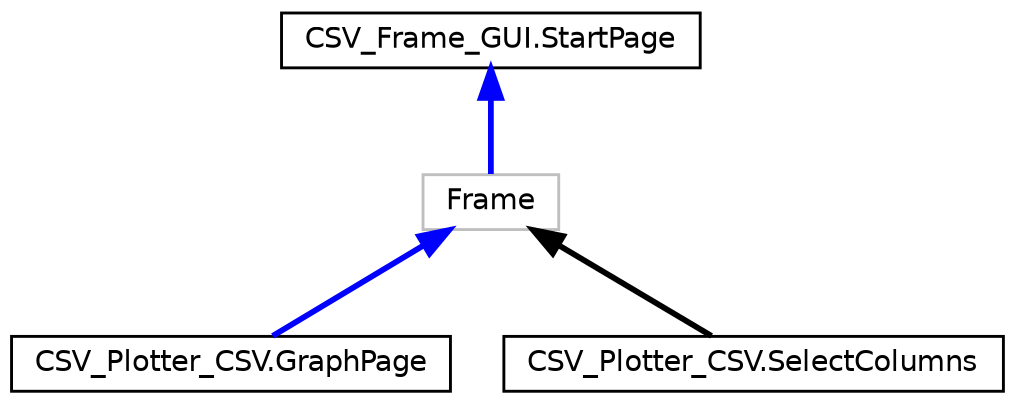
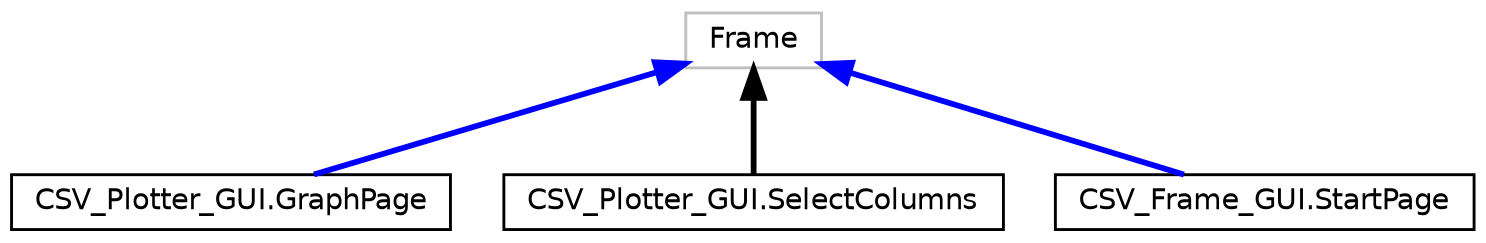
(491, 136) -> (1017, 124)
(231, 364) -> (231, 202)
(754, 364) -> (754, 202)
